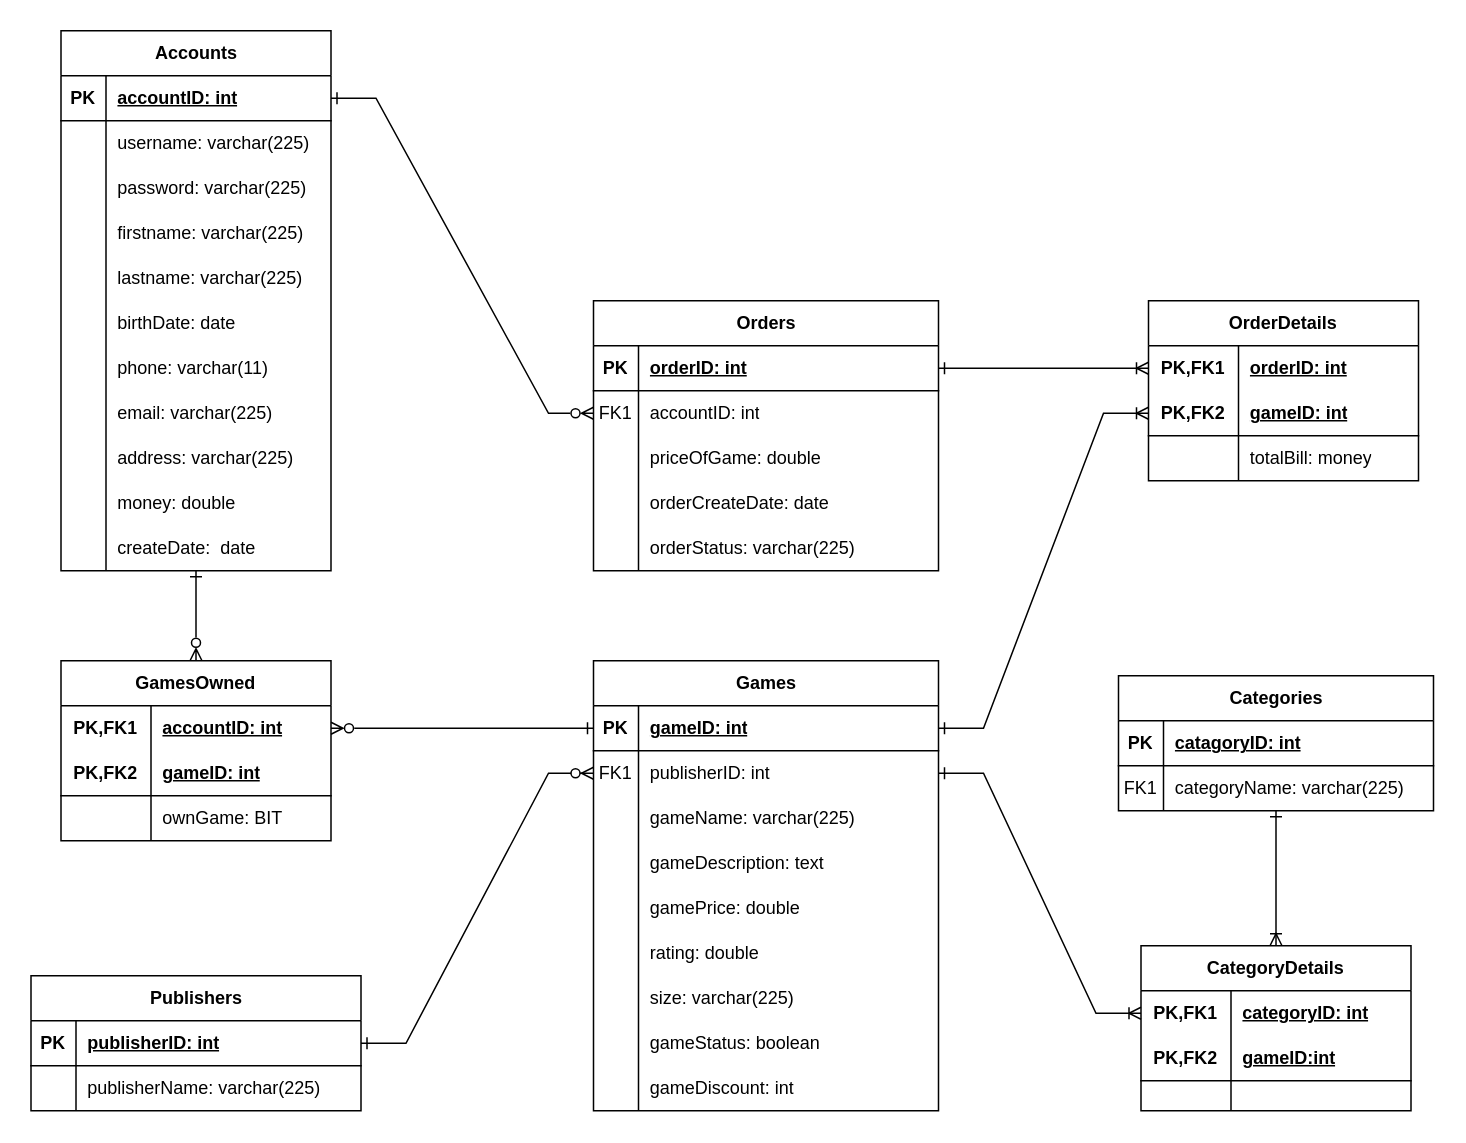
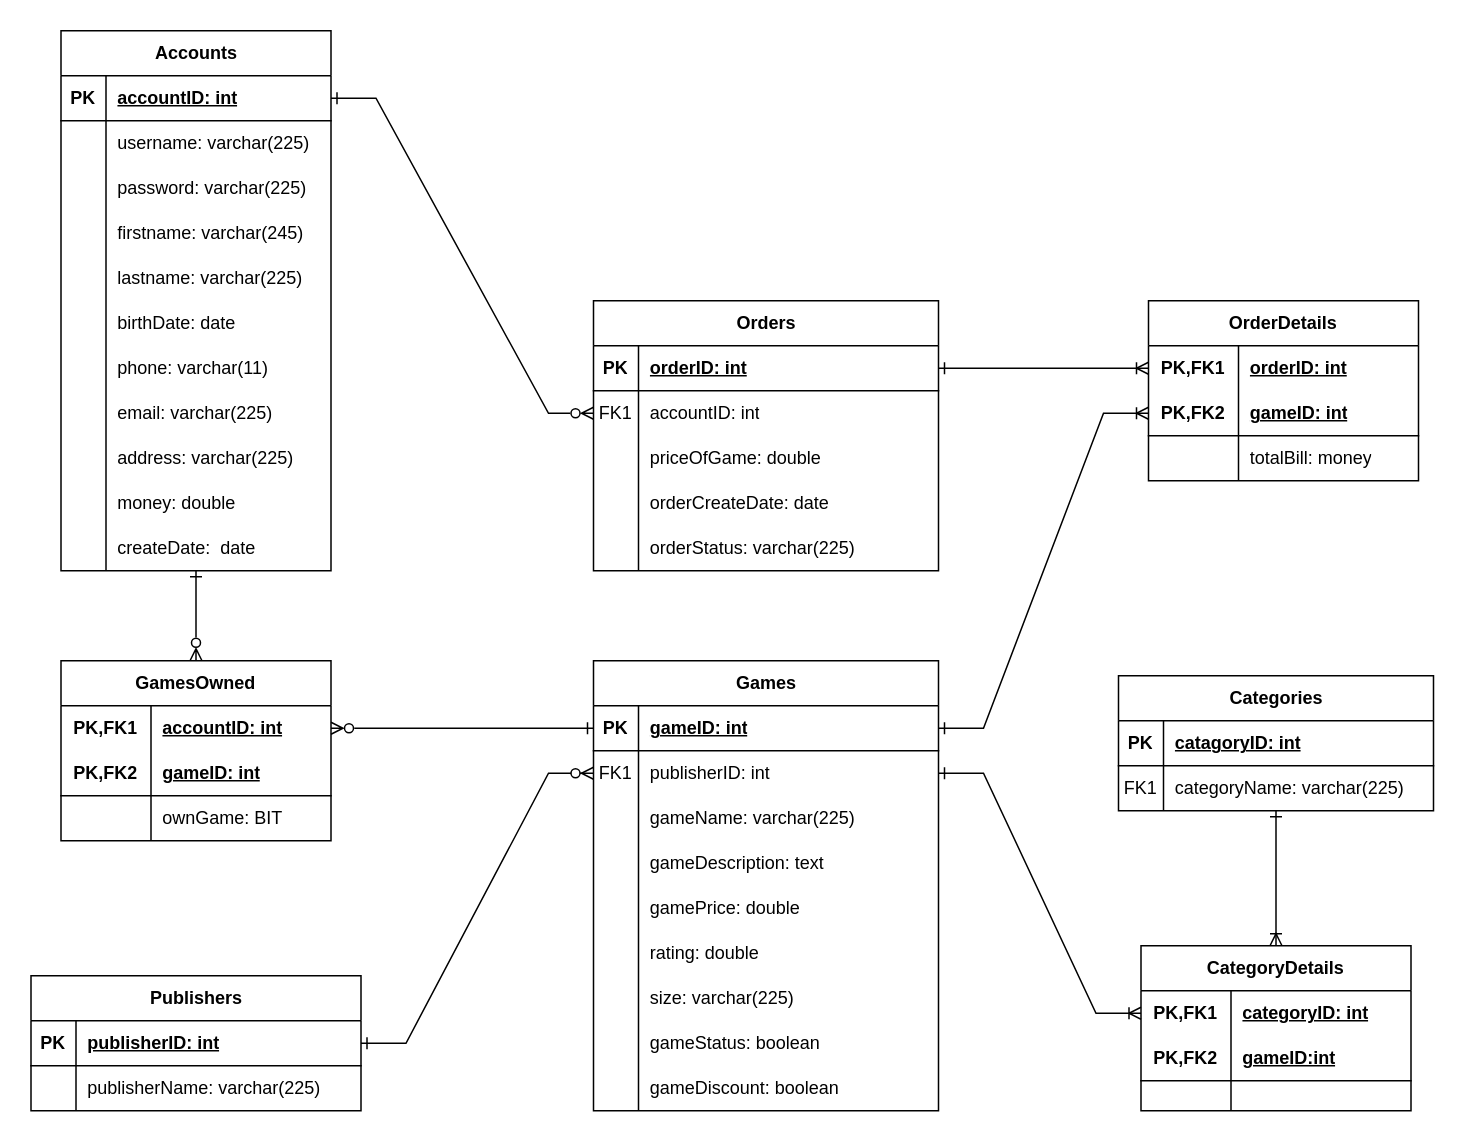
(224, 233) -> (224, 233)
(727, 1088) -> (747, 1088)
